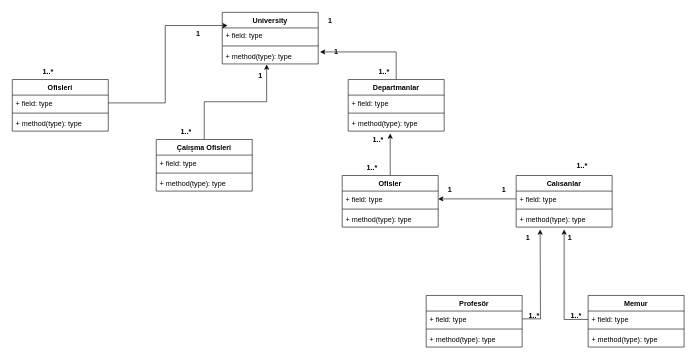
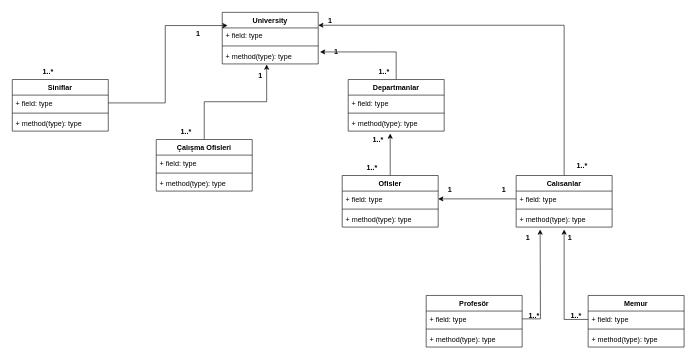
none -> (564, 25)
(60, 88) -> (60, 88)
